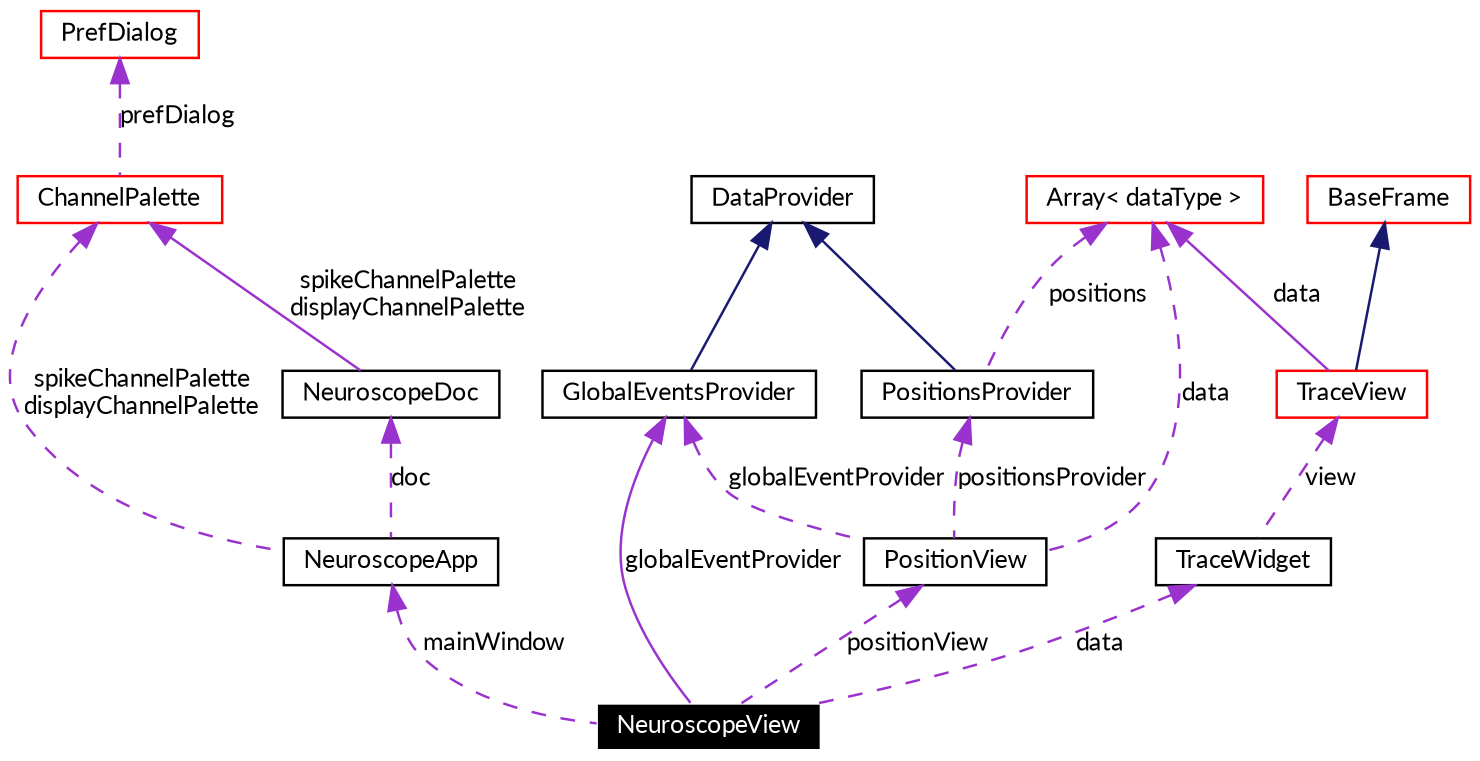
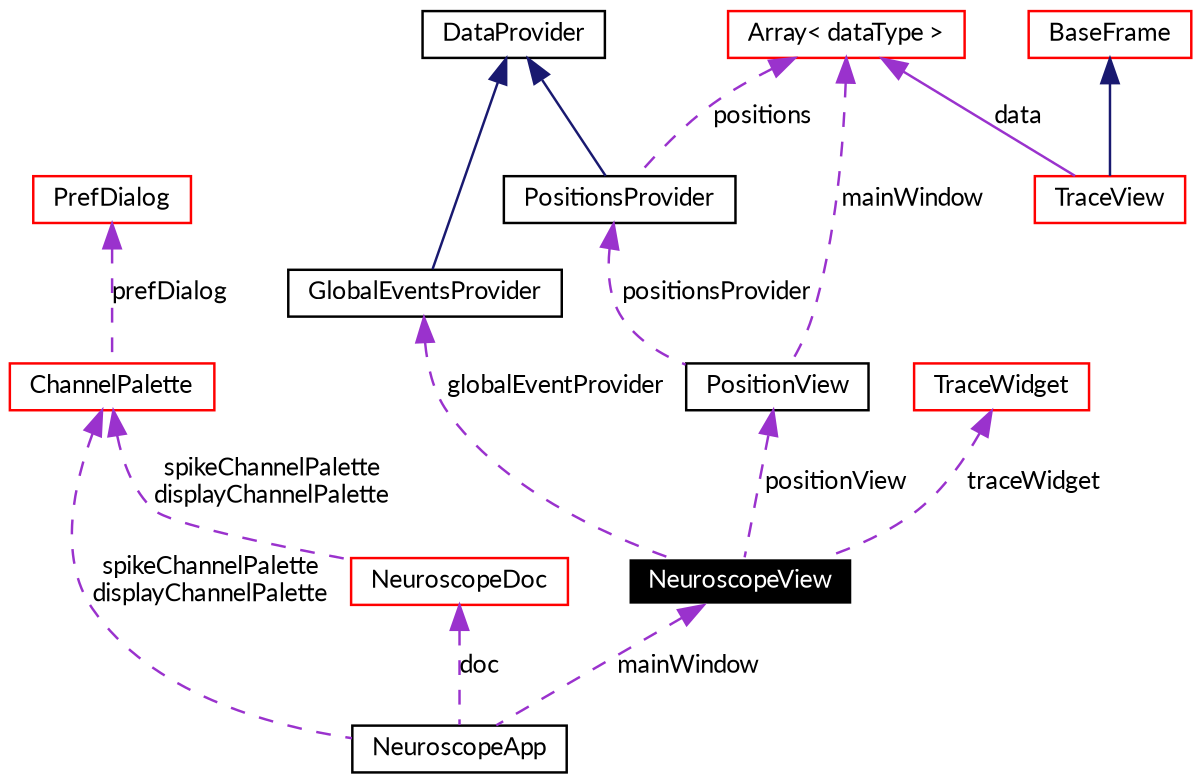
(266, 304) -> (210, 530)
(391, 394) -> (460, 581)
(1206, 394) -> (913, 200)
(1291, 488) -> none
(764, 511) -> none
(1243, 562) -> (1002, 387)
(623, 577) -> (517, 480)
(1101, 644) -> (1035, 483)
(479, 694) -> (589, 671)
